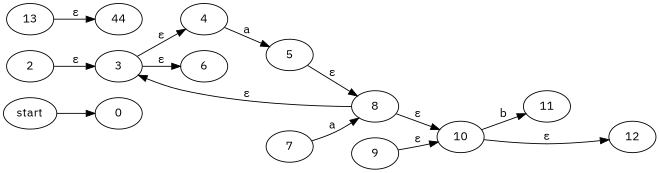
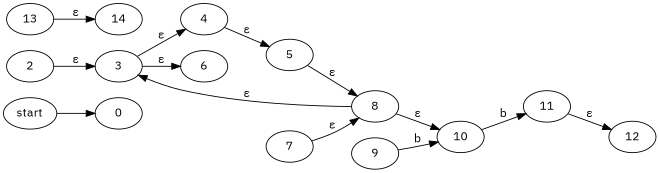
(119, 19) -> (119, 19)
(247, 30) -> (247, 30)
(332, 125) -> (332, 125)
(418, 139) -> (418, 139)
(542, 144) -> (586, 120)
